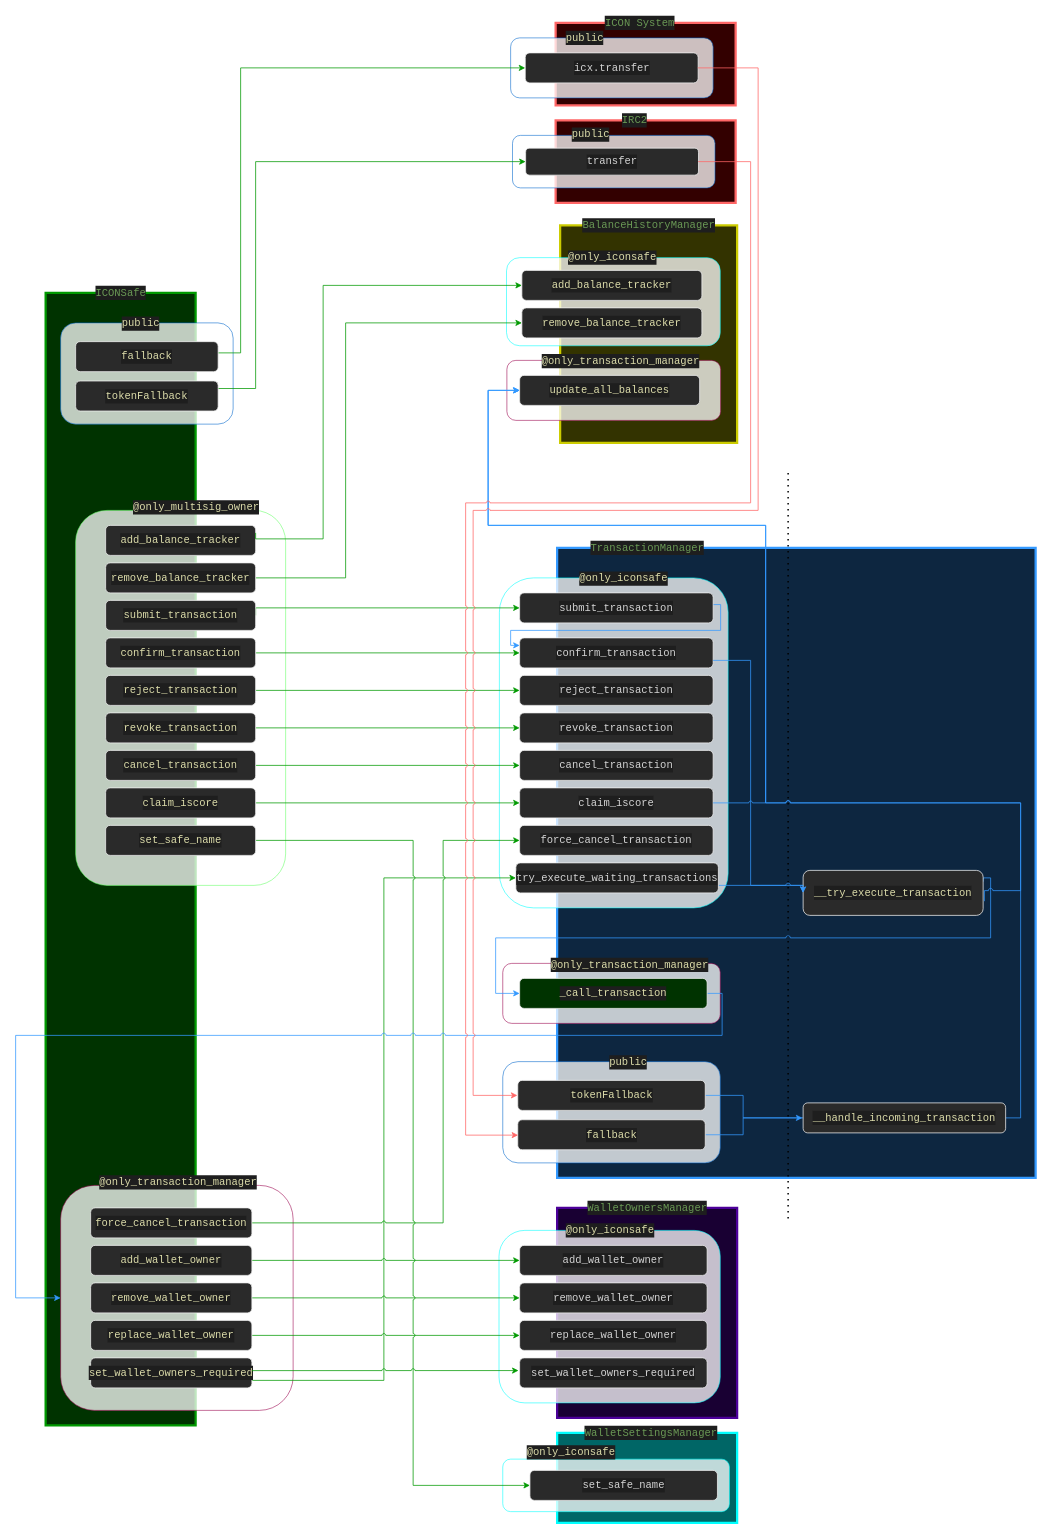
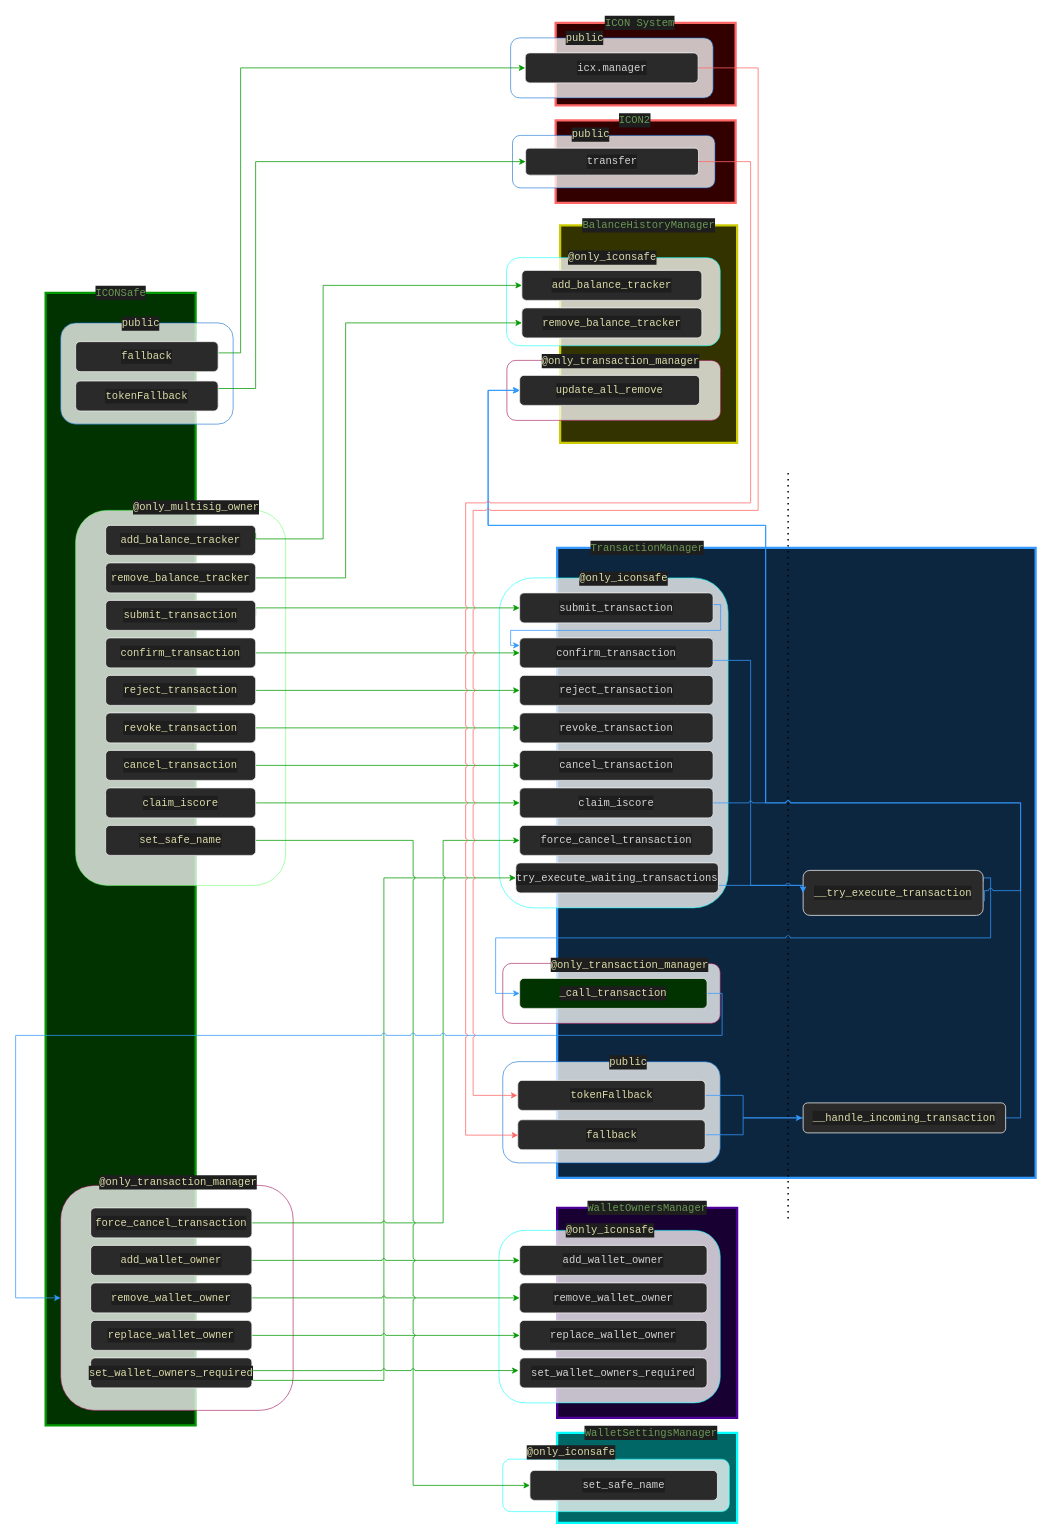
(612, 68) -> (612, 68)
(635, 120) -> (635, 120)
(609, 390) -> (609, 390)
